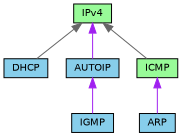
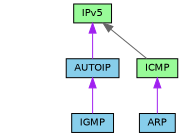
(93, 13) -> (93, 13)
(26, 68) -> none
